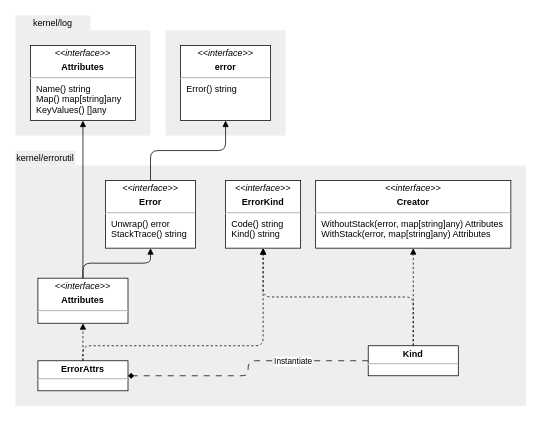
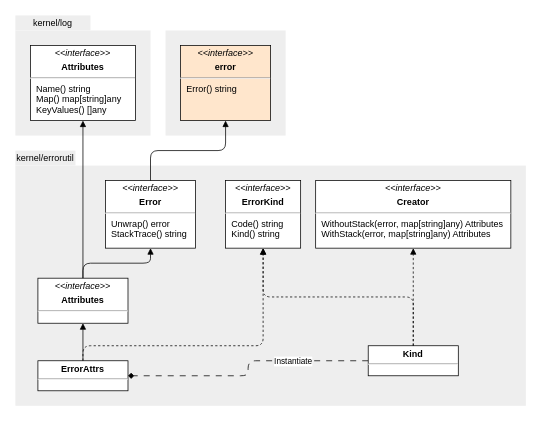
(225, 83) -> (225, 83)
(83, 337) -> (83, 337)
